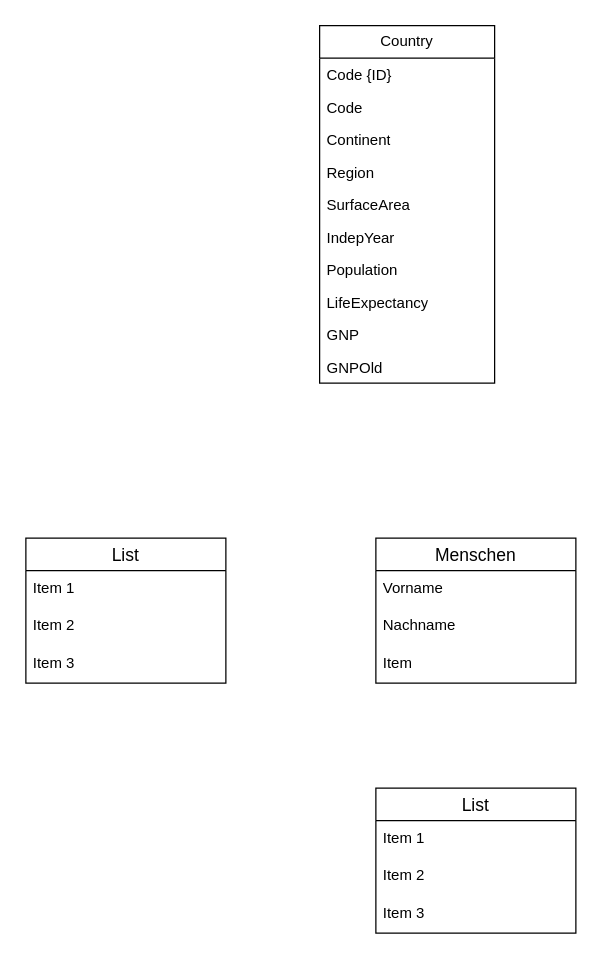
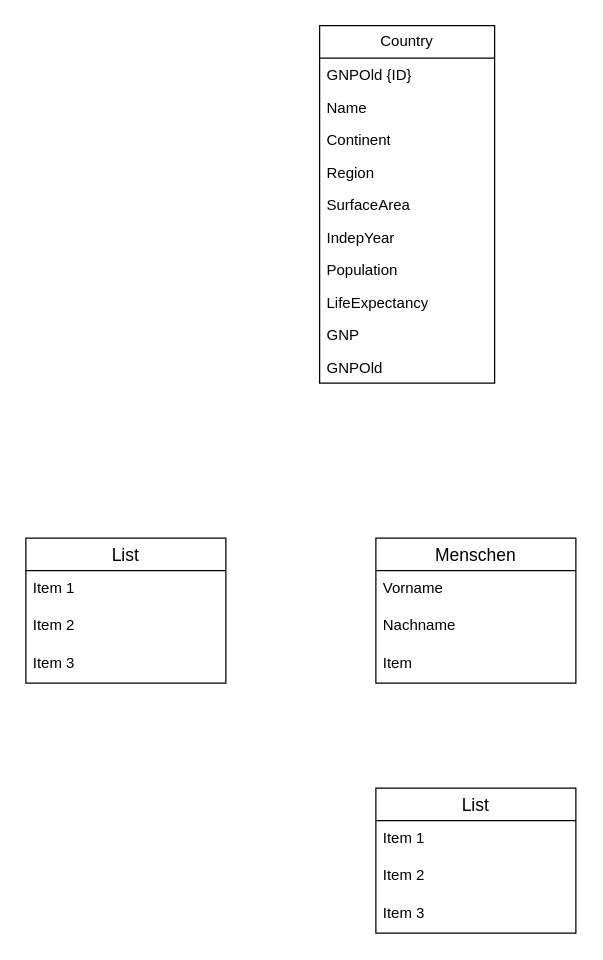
(363, 76) -> (369, 76)
(344, 108) -> (344, 108)
